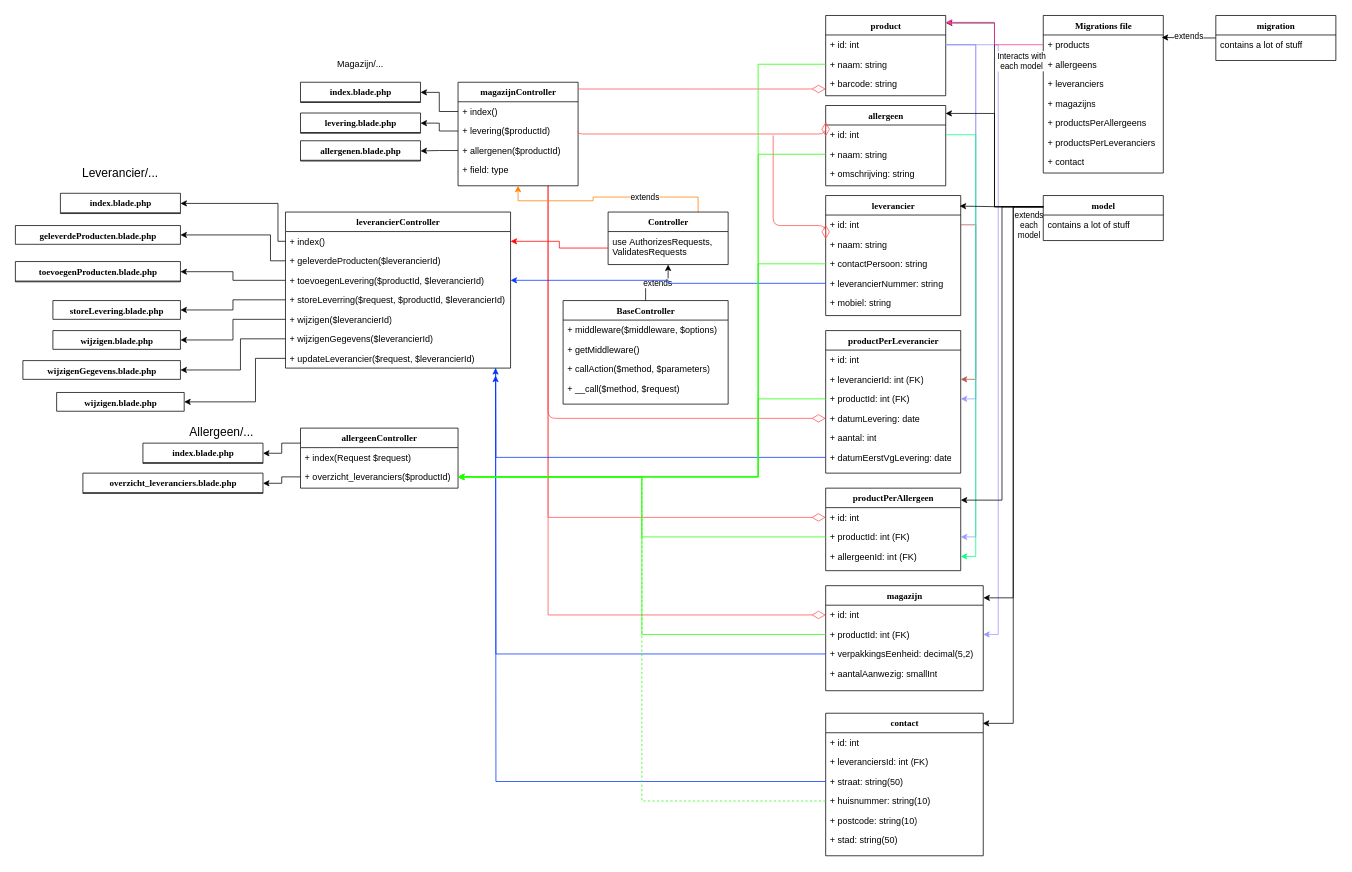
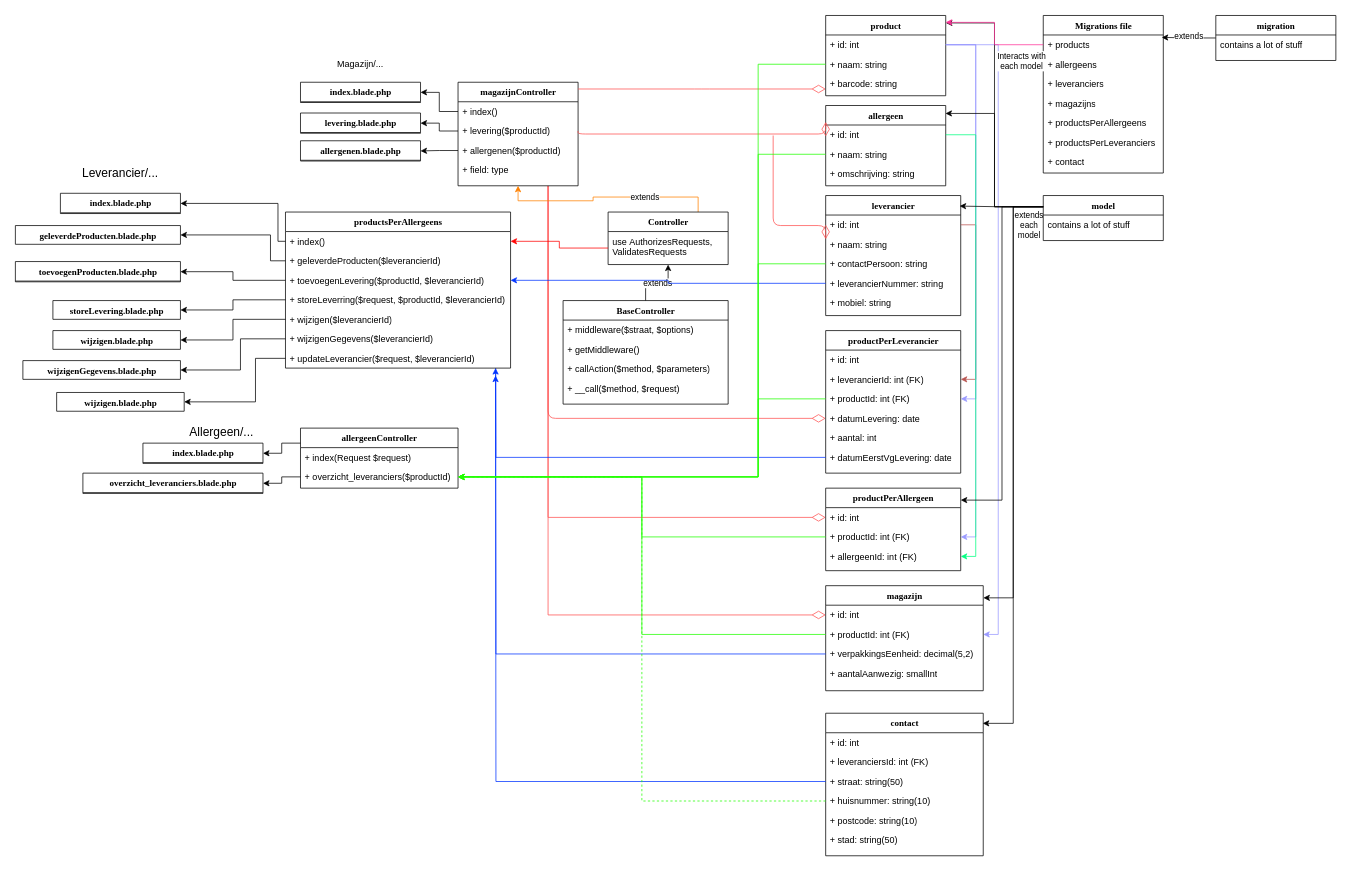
(398, 223) -> (398, 223)
(646, 336) -> (638, 331)
